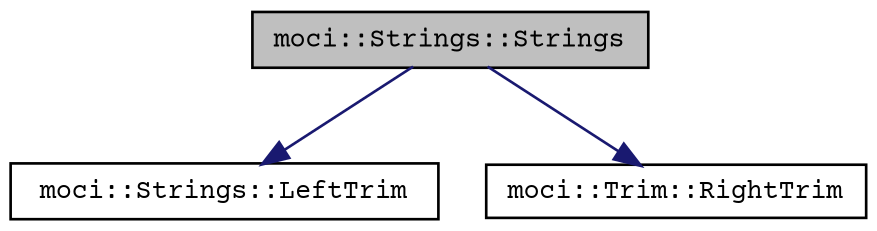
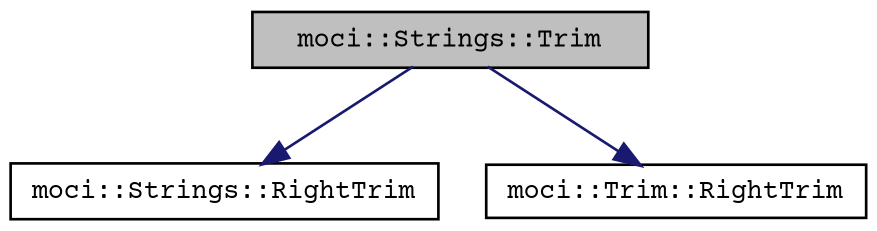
(450, 40) -> (450, 40)
(225, 191) -> (225, 191)
